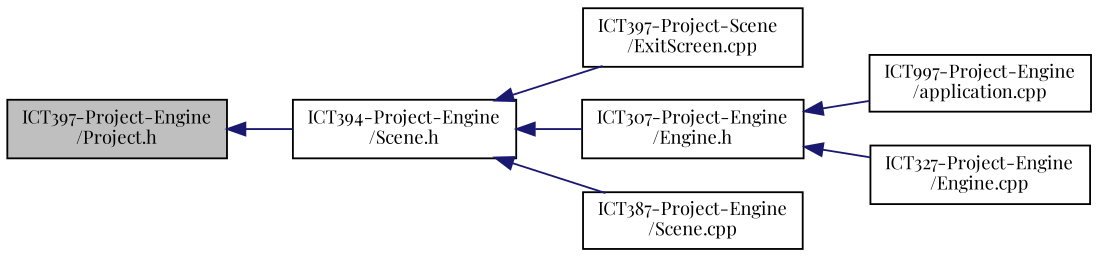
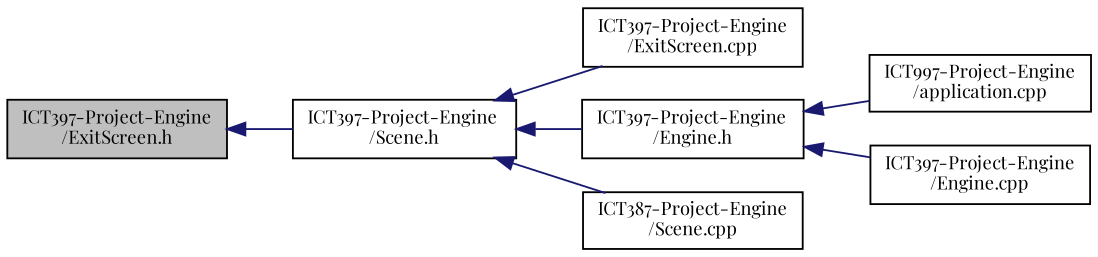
(693, 38) -> (693, 38)
(117, 129) -> (117, 129)
(405, 129) -> (405, 129)
(693, 129) -> (693, 129)
(980, 175) -> (980, 175)
